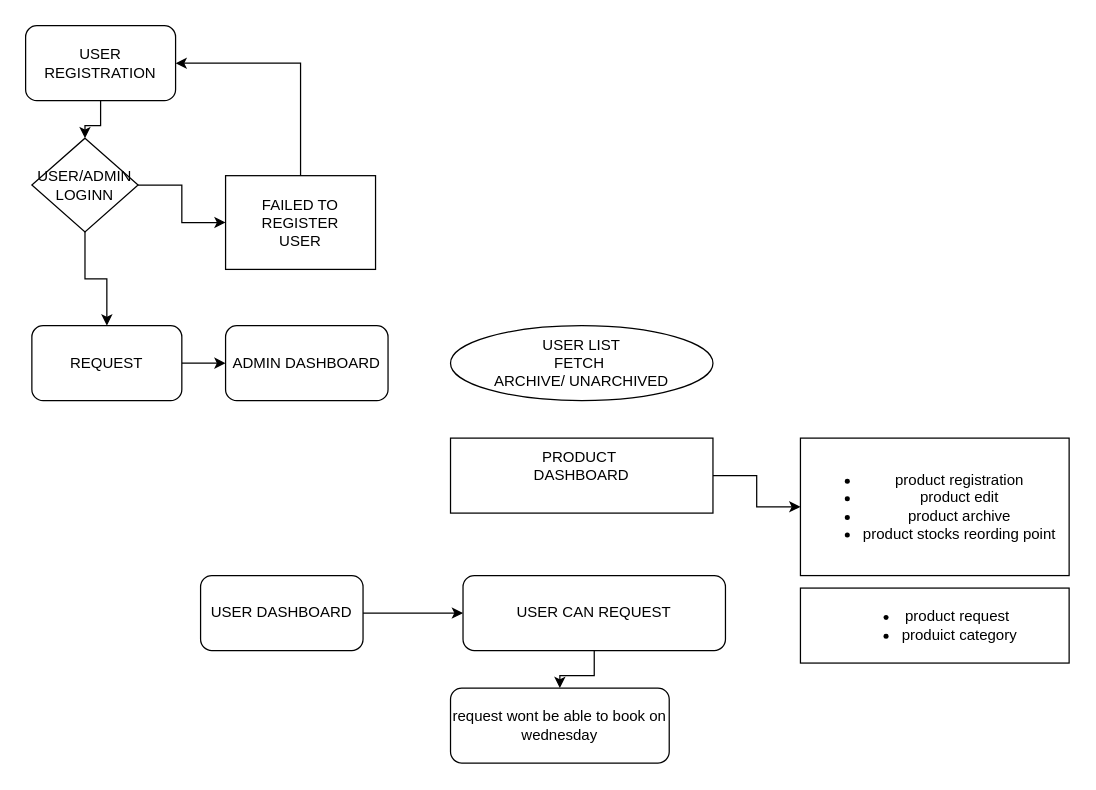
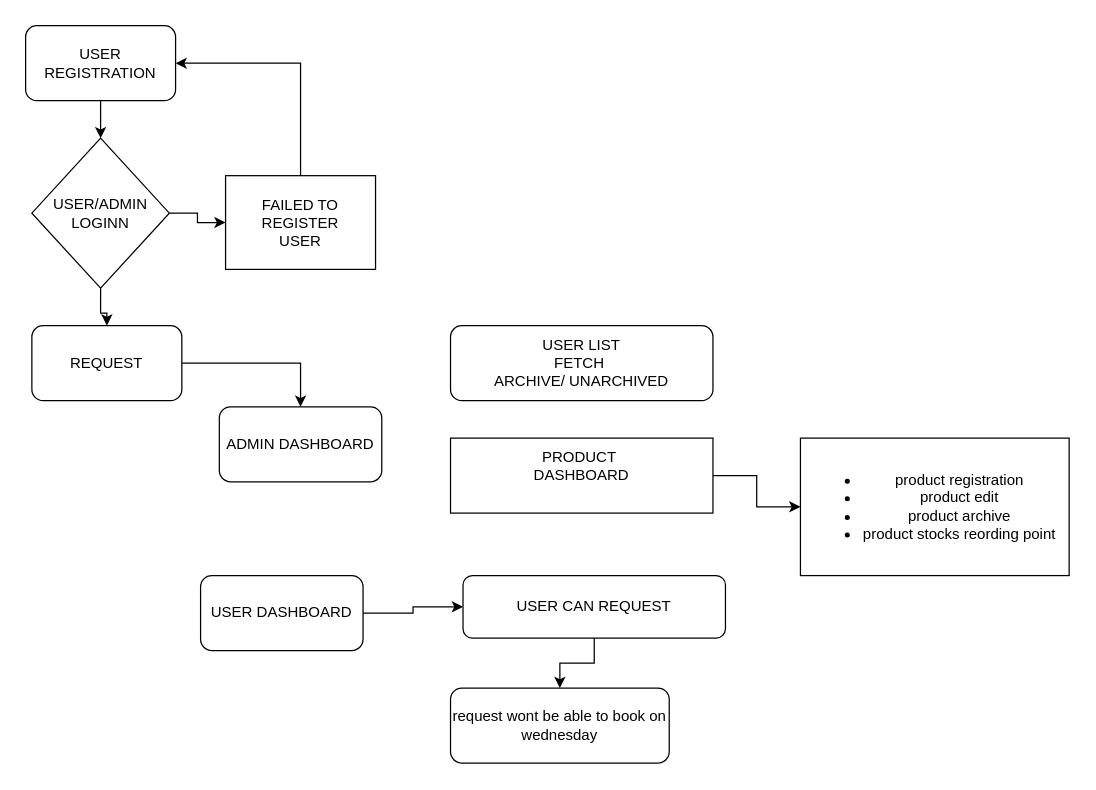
(85, 185) -> (101, 213)
(307, 363) -> (301, 444)
(582, 363) -> (582, 363)
(594, 613) -> (594, 607)
(935, 626) -> none
